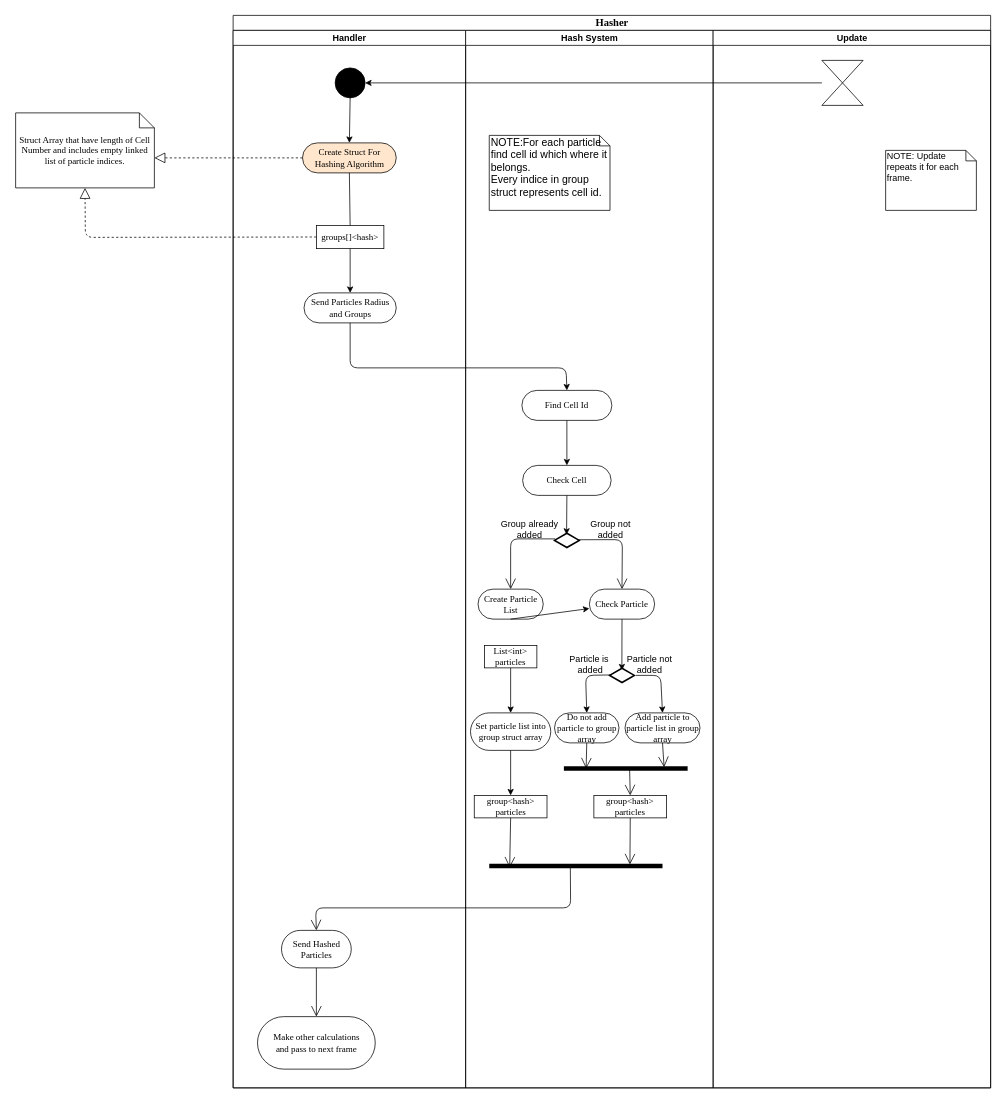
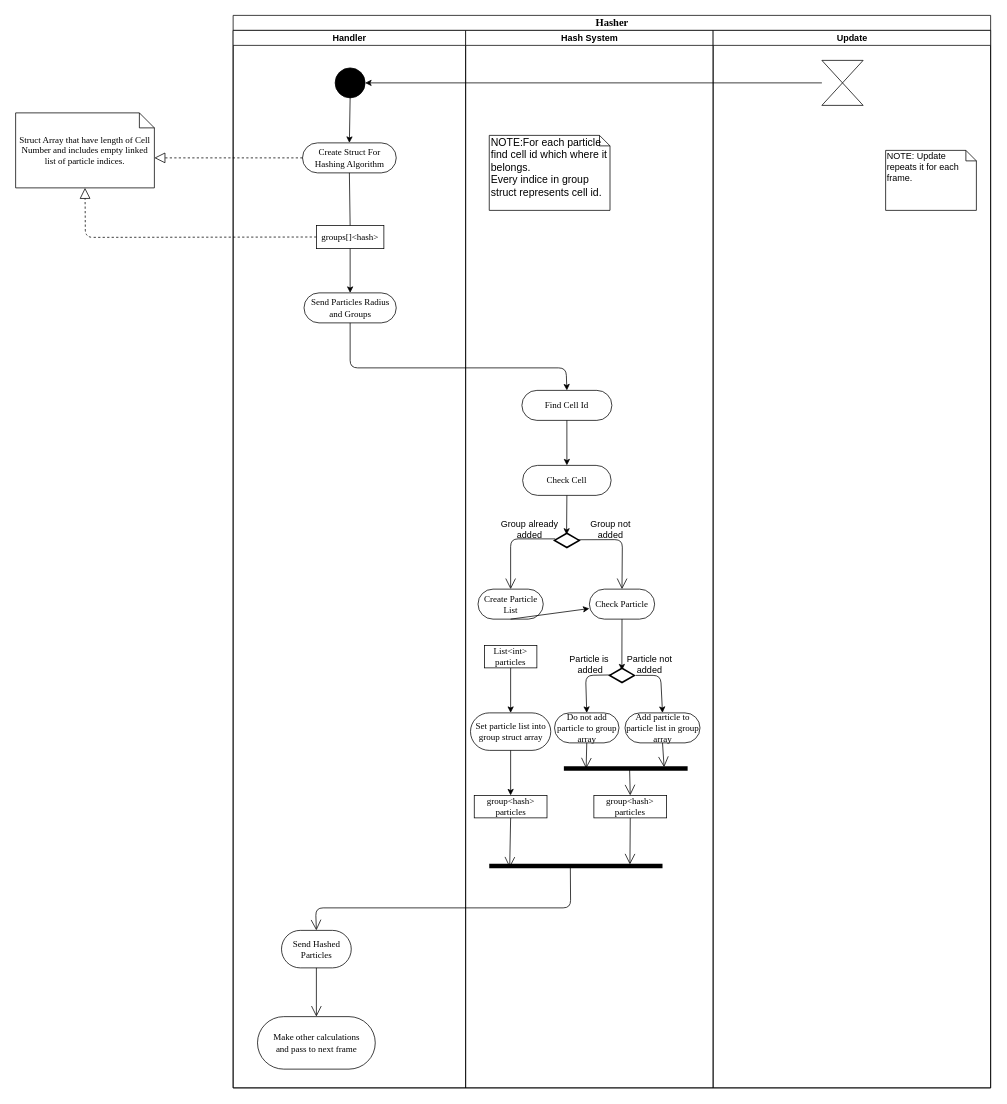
(349, 158) -> (349, 158)
